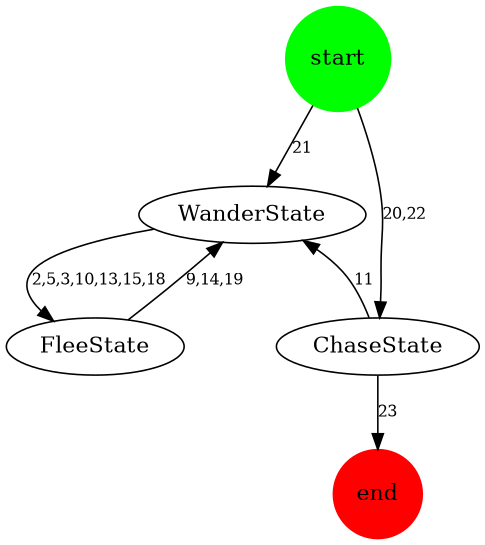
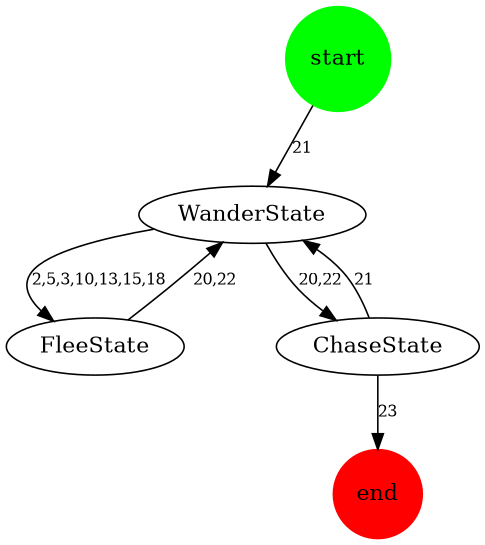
(382, 203) -> (290, 280)
(215, 281) -> (215, 281)
(364, 281) -> (364, 281)
